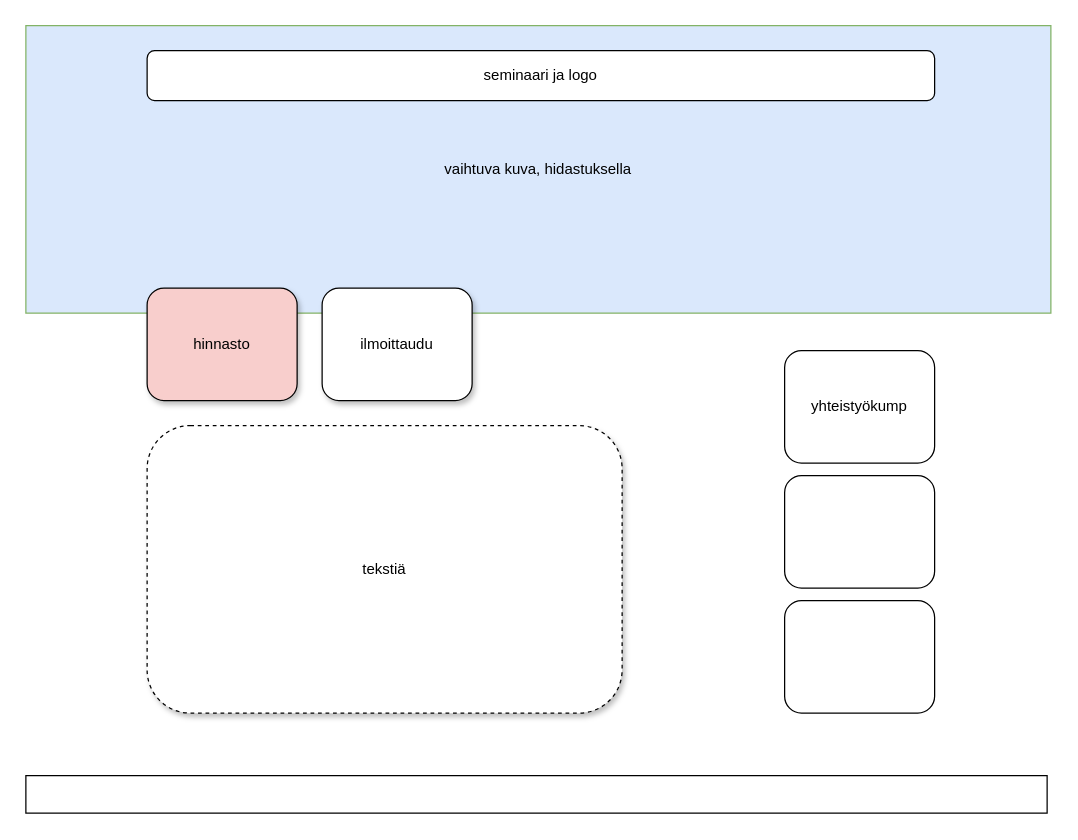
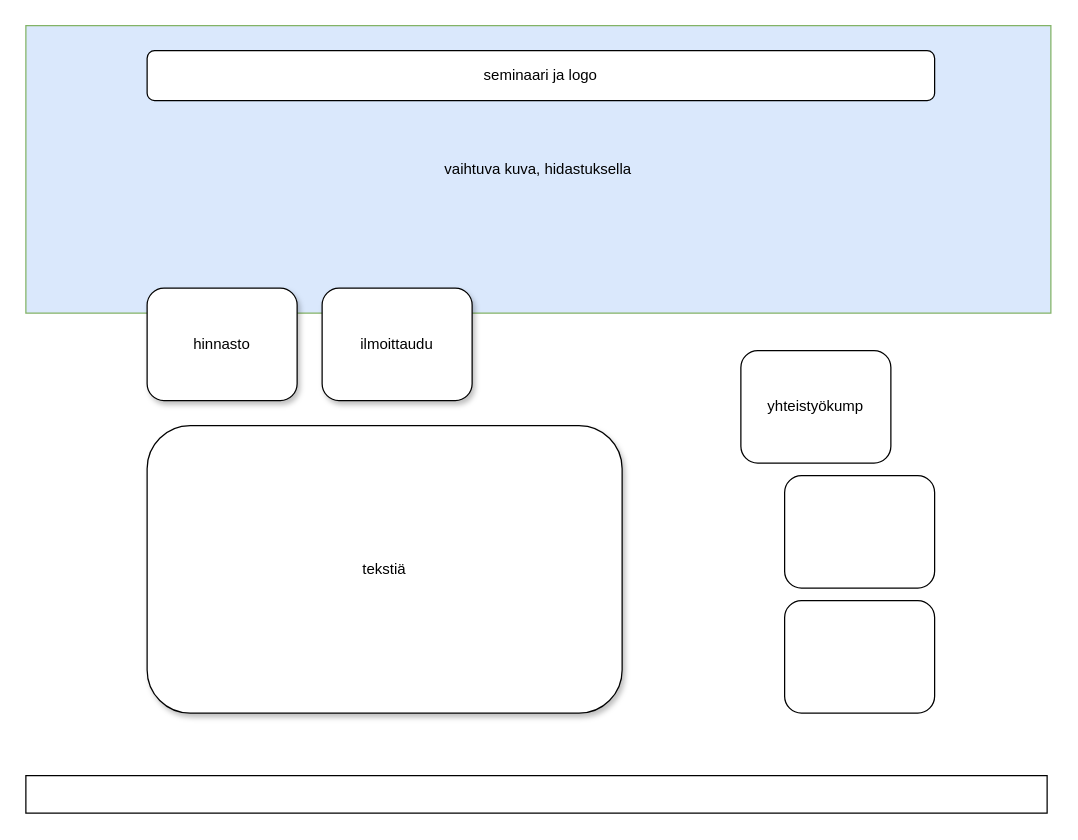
(222, 344) -> (222, 344)
(859, 407) -> (816, 407)
(384, 569) -> (384, 569)
